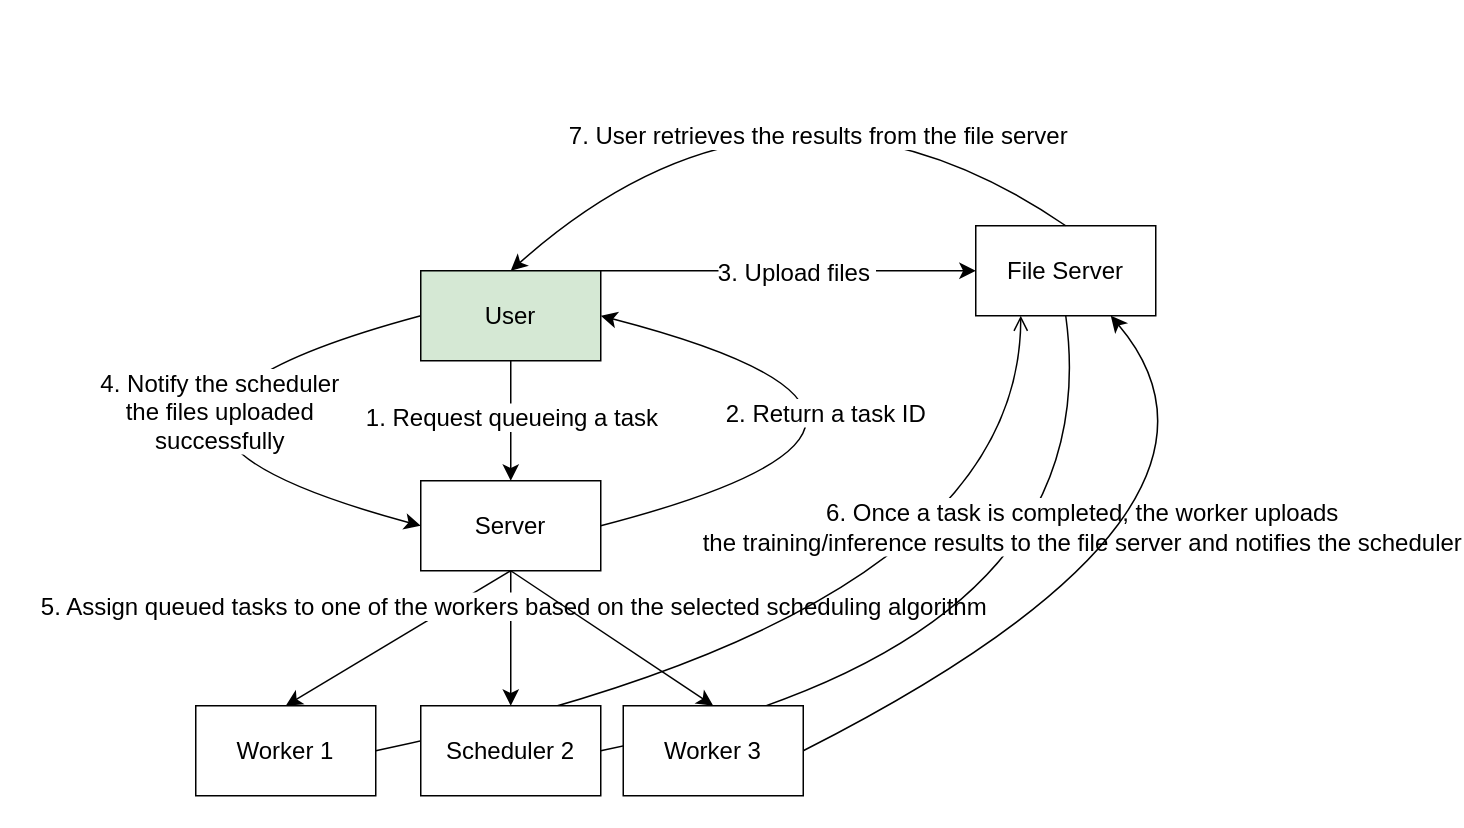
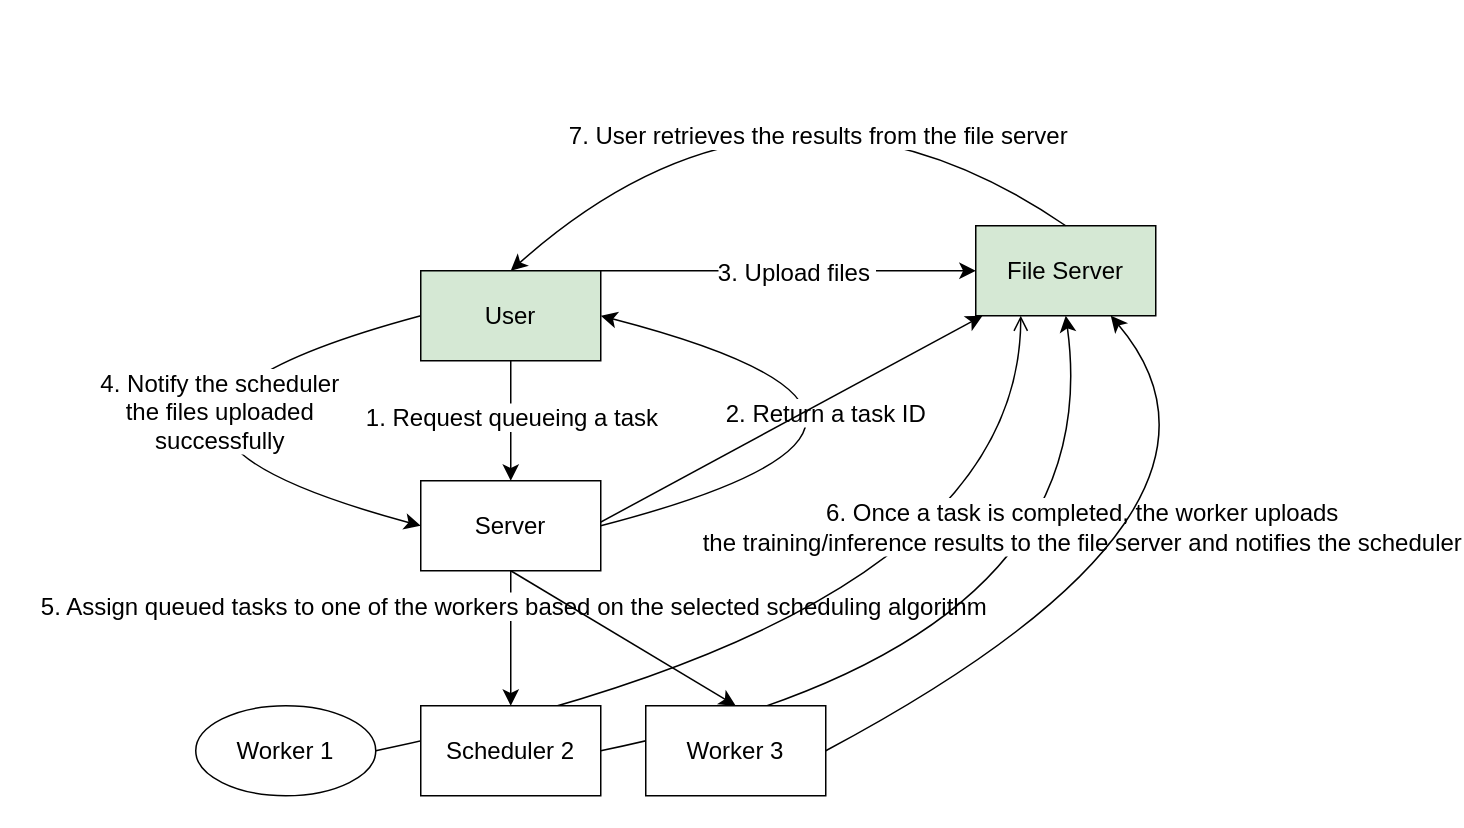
(1066, 271) -> (1066, 271)
(1065, 410) -> (1067, 415)
(363, 660) -> (786, 422)
(286, 751) -> (286, 751)
(713, 751) -> (736, 751)
